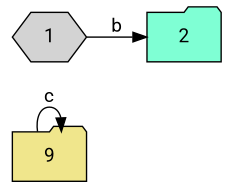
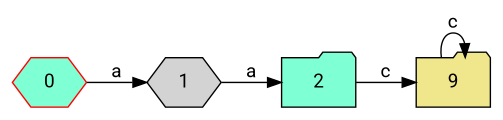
(117, 27) -> (251, 72)
none -> (49, 82)
none -> (379, 82)
